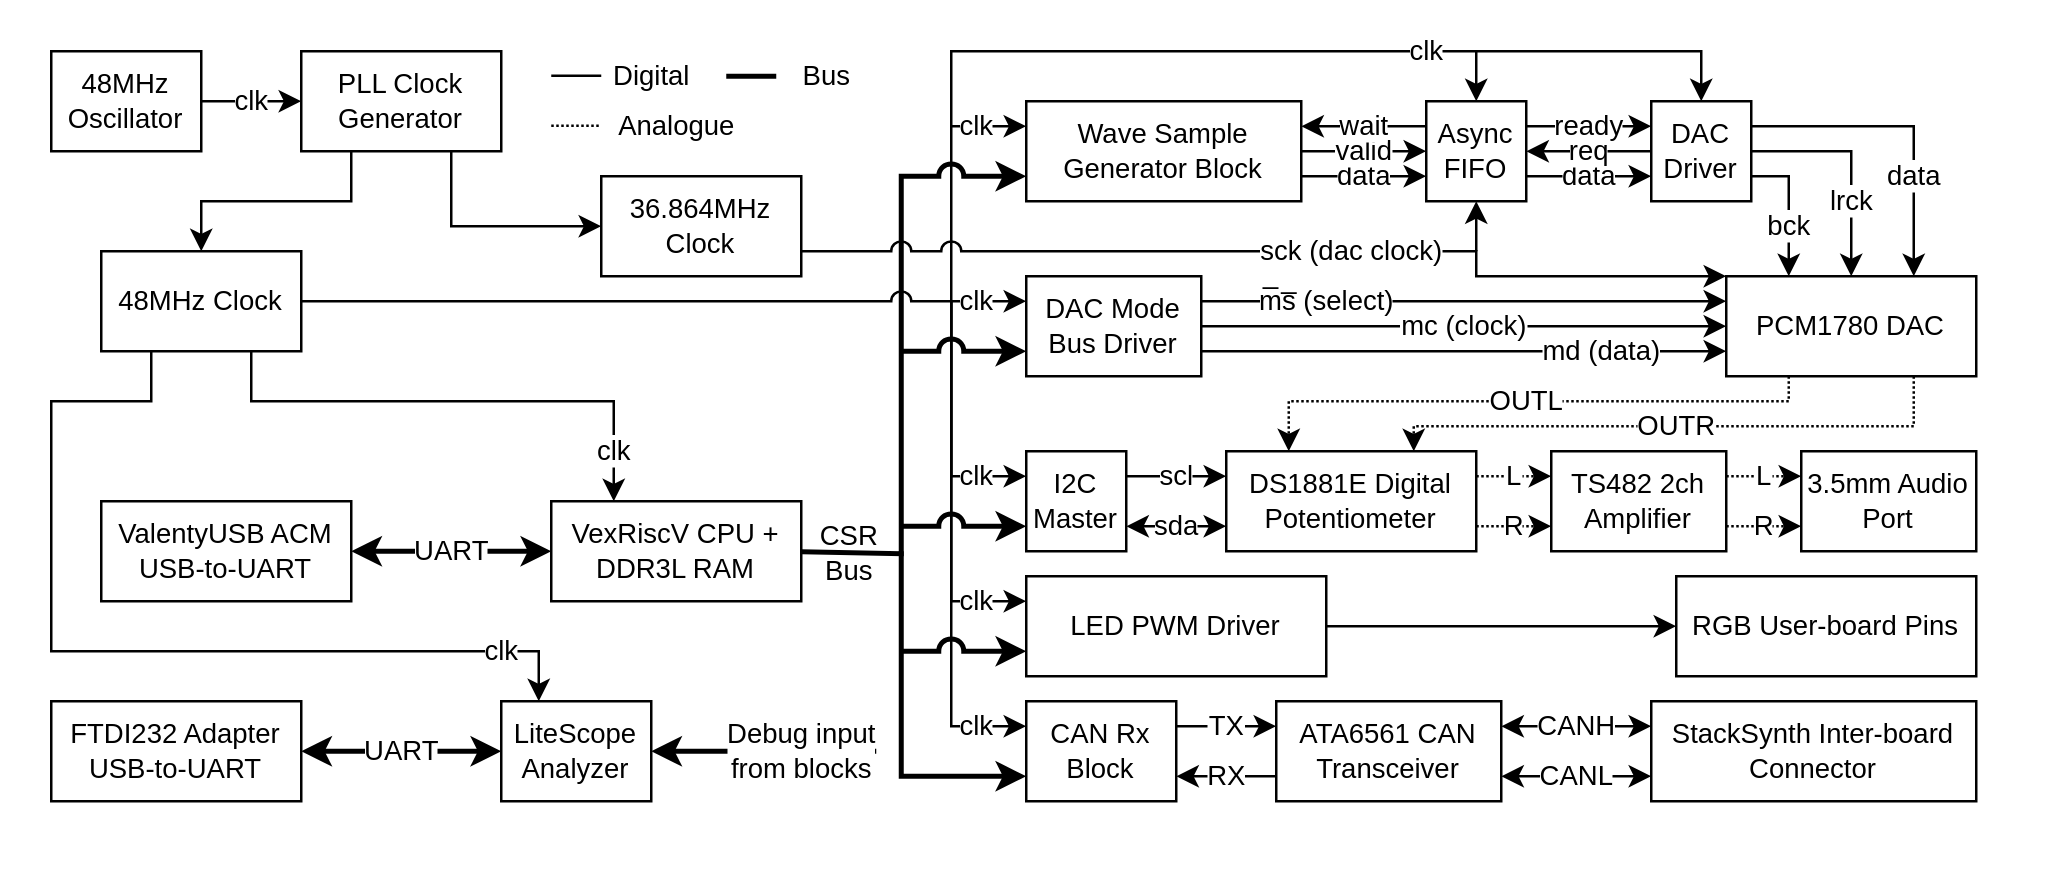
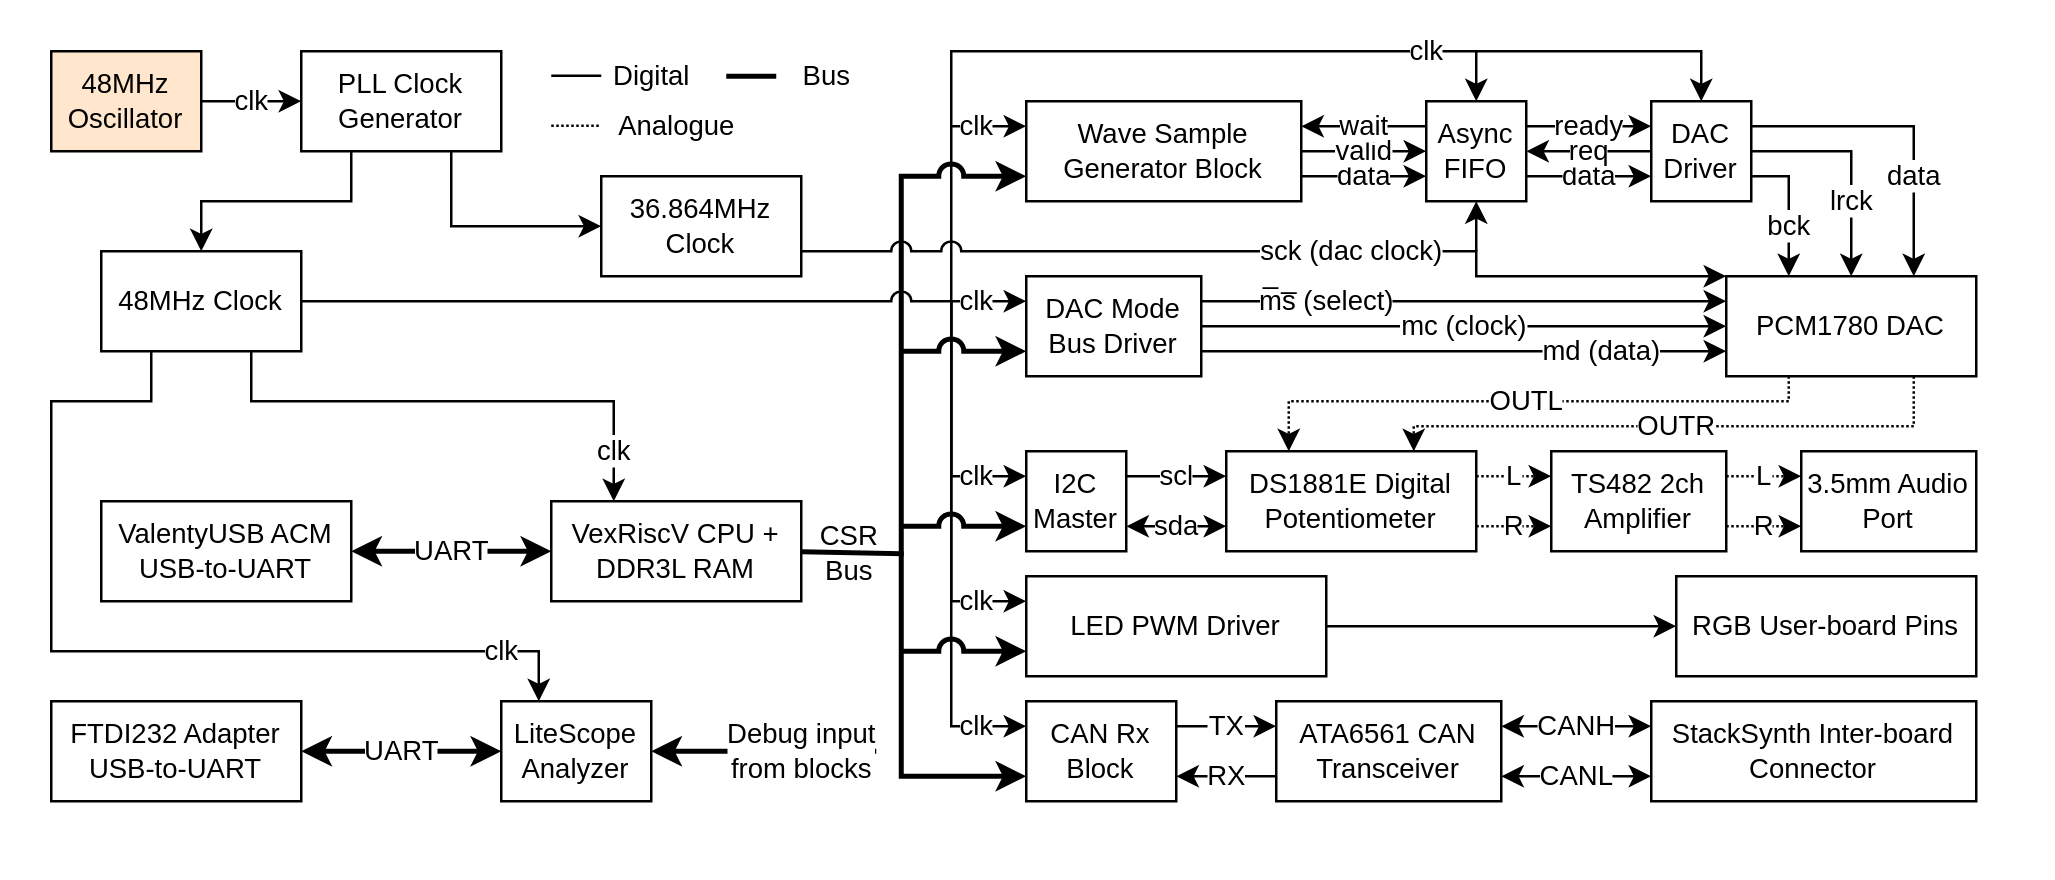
(126, 101) -> (126, 101)
